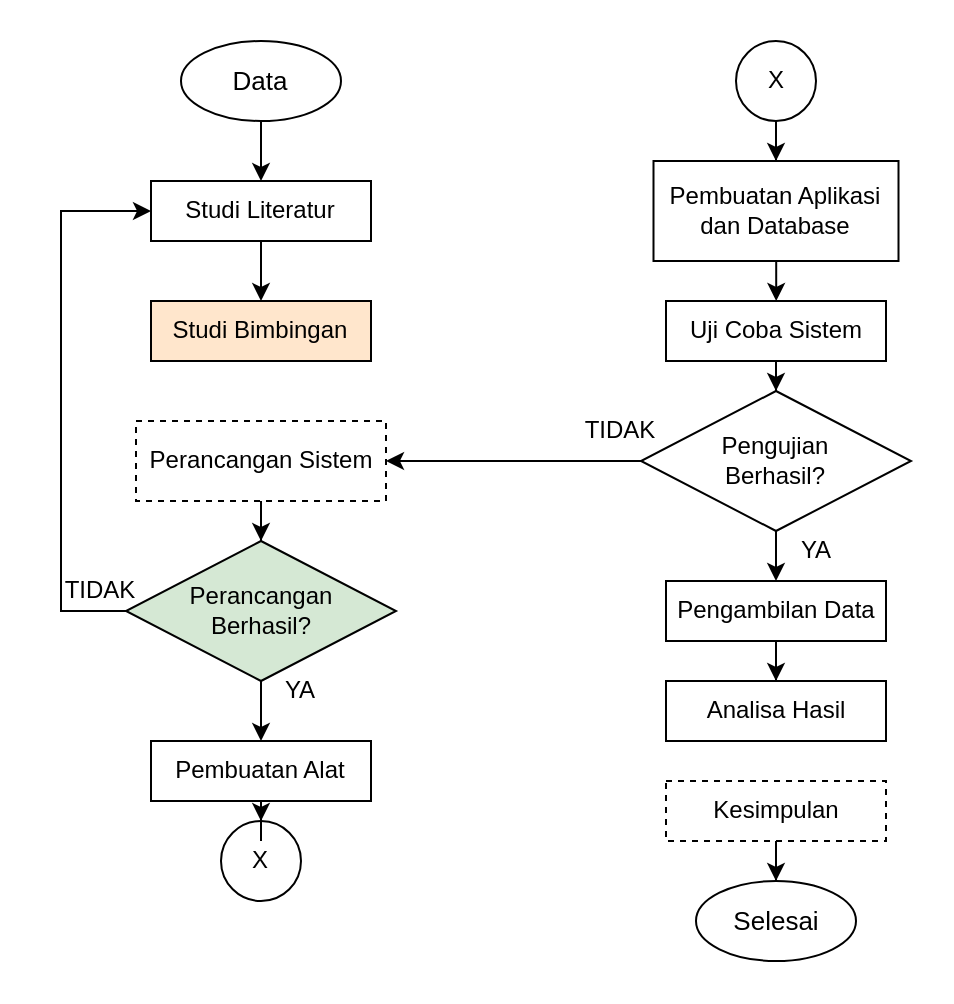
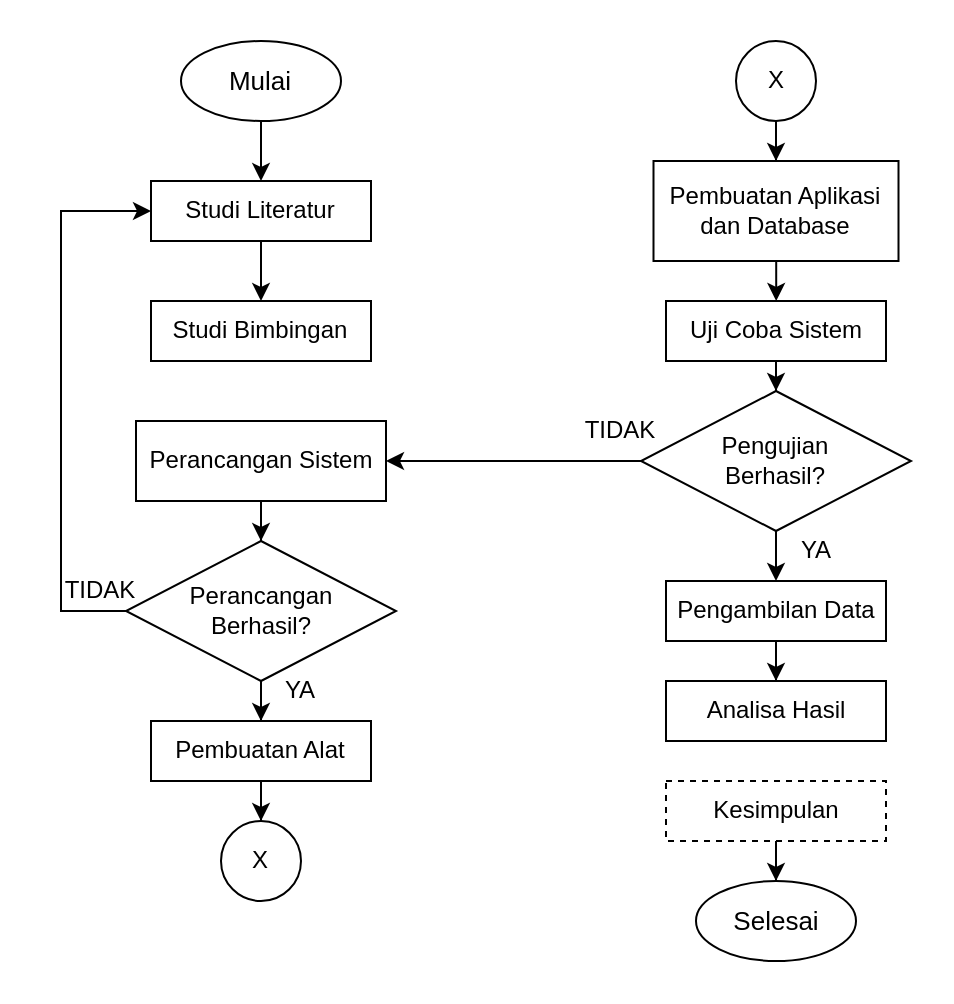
(261, 81) -> (261, 81)
(261, 331) -> (261, 331)
(261, 461) -> (261, 461)
(261, 611) -> (261, 611)
(261, 771) -> (261, 751)
